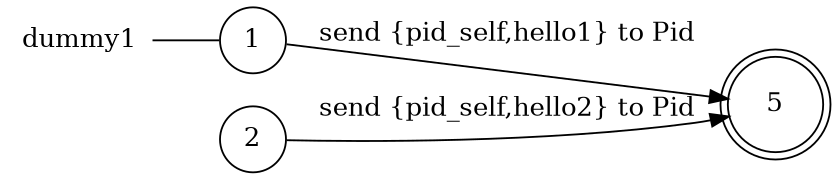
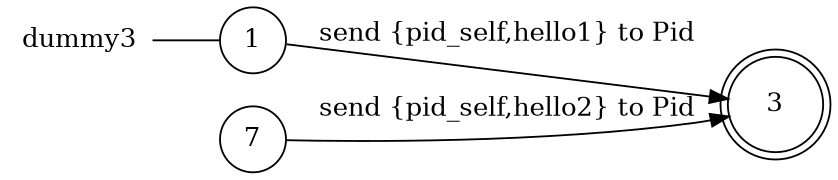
(80, 40) -> (80, 40)
(776, 104) -> (776, 104)
(253, 139) -> (253, 139)
